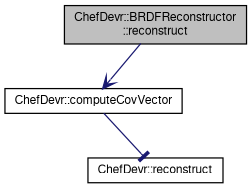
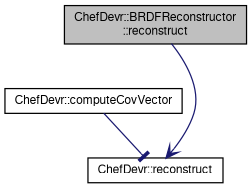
(126, 61) -> (196, 96)
